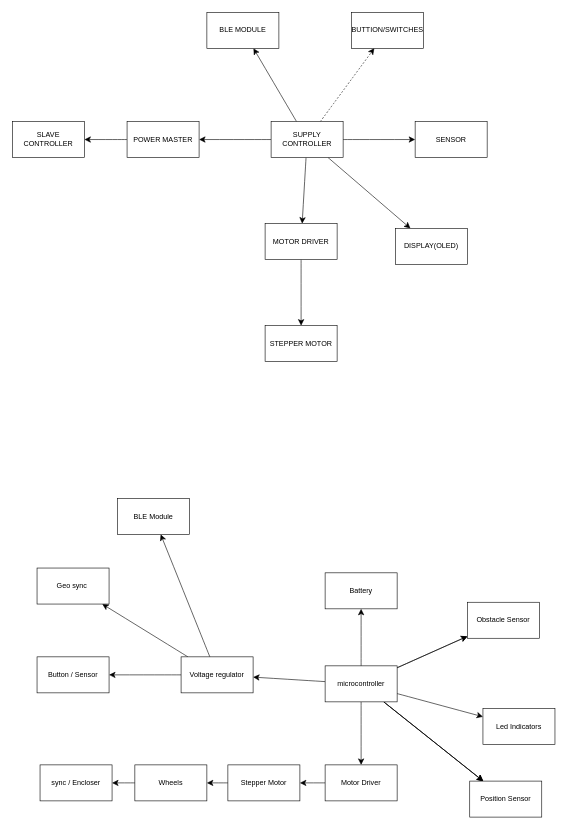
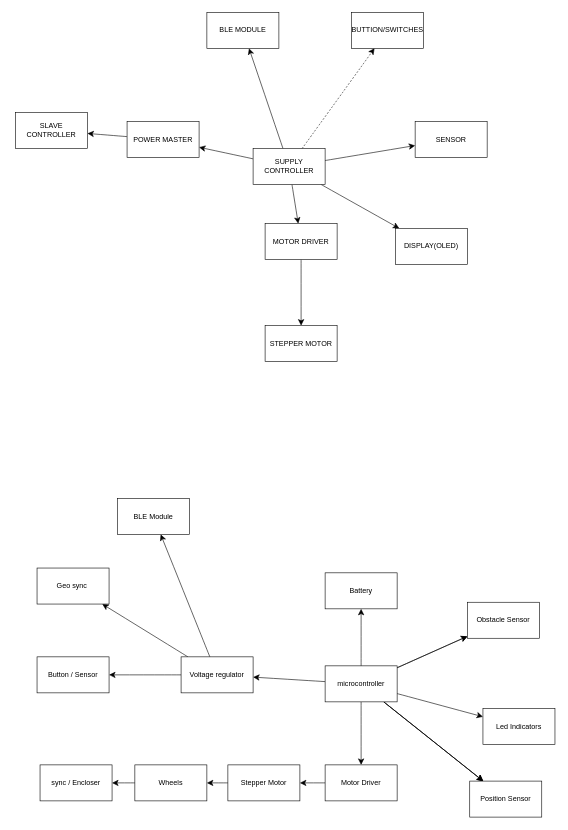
(48, 140) -> (51, 131)
(307, 140) -> (289, 167)
